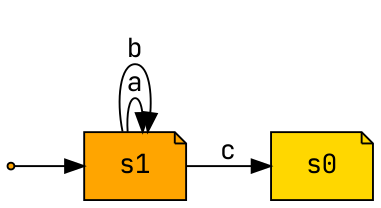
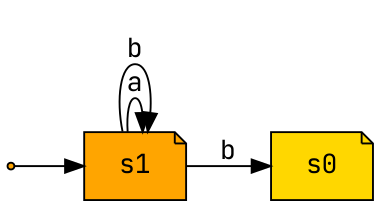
(229, 152) -> (229, 152)
